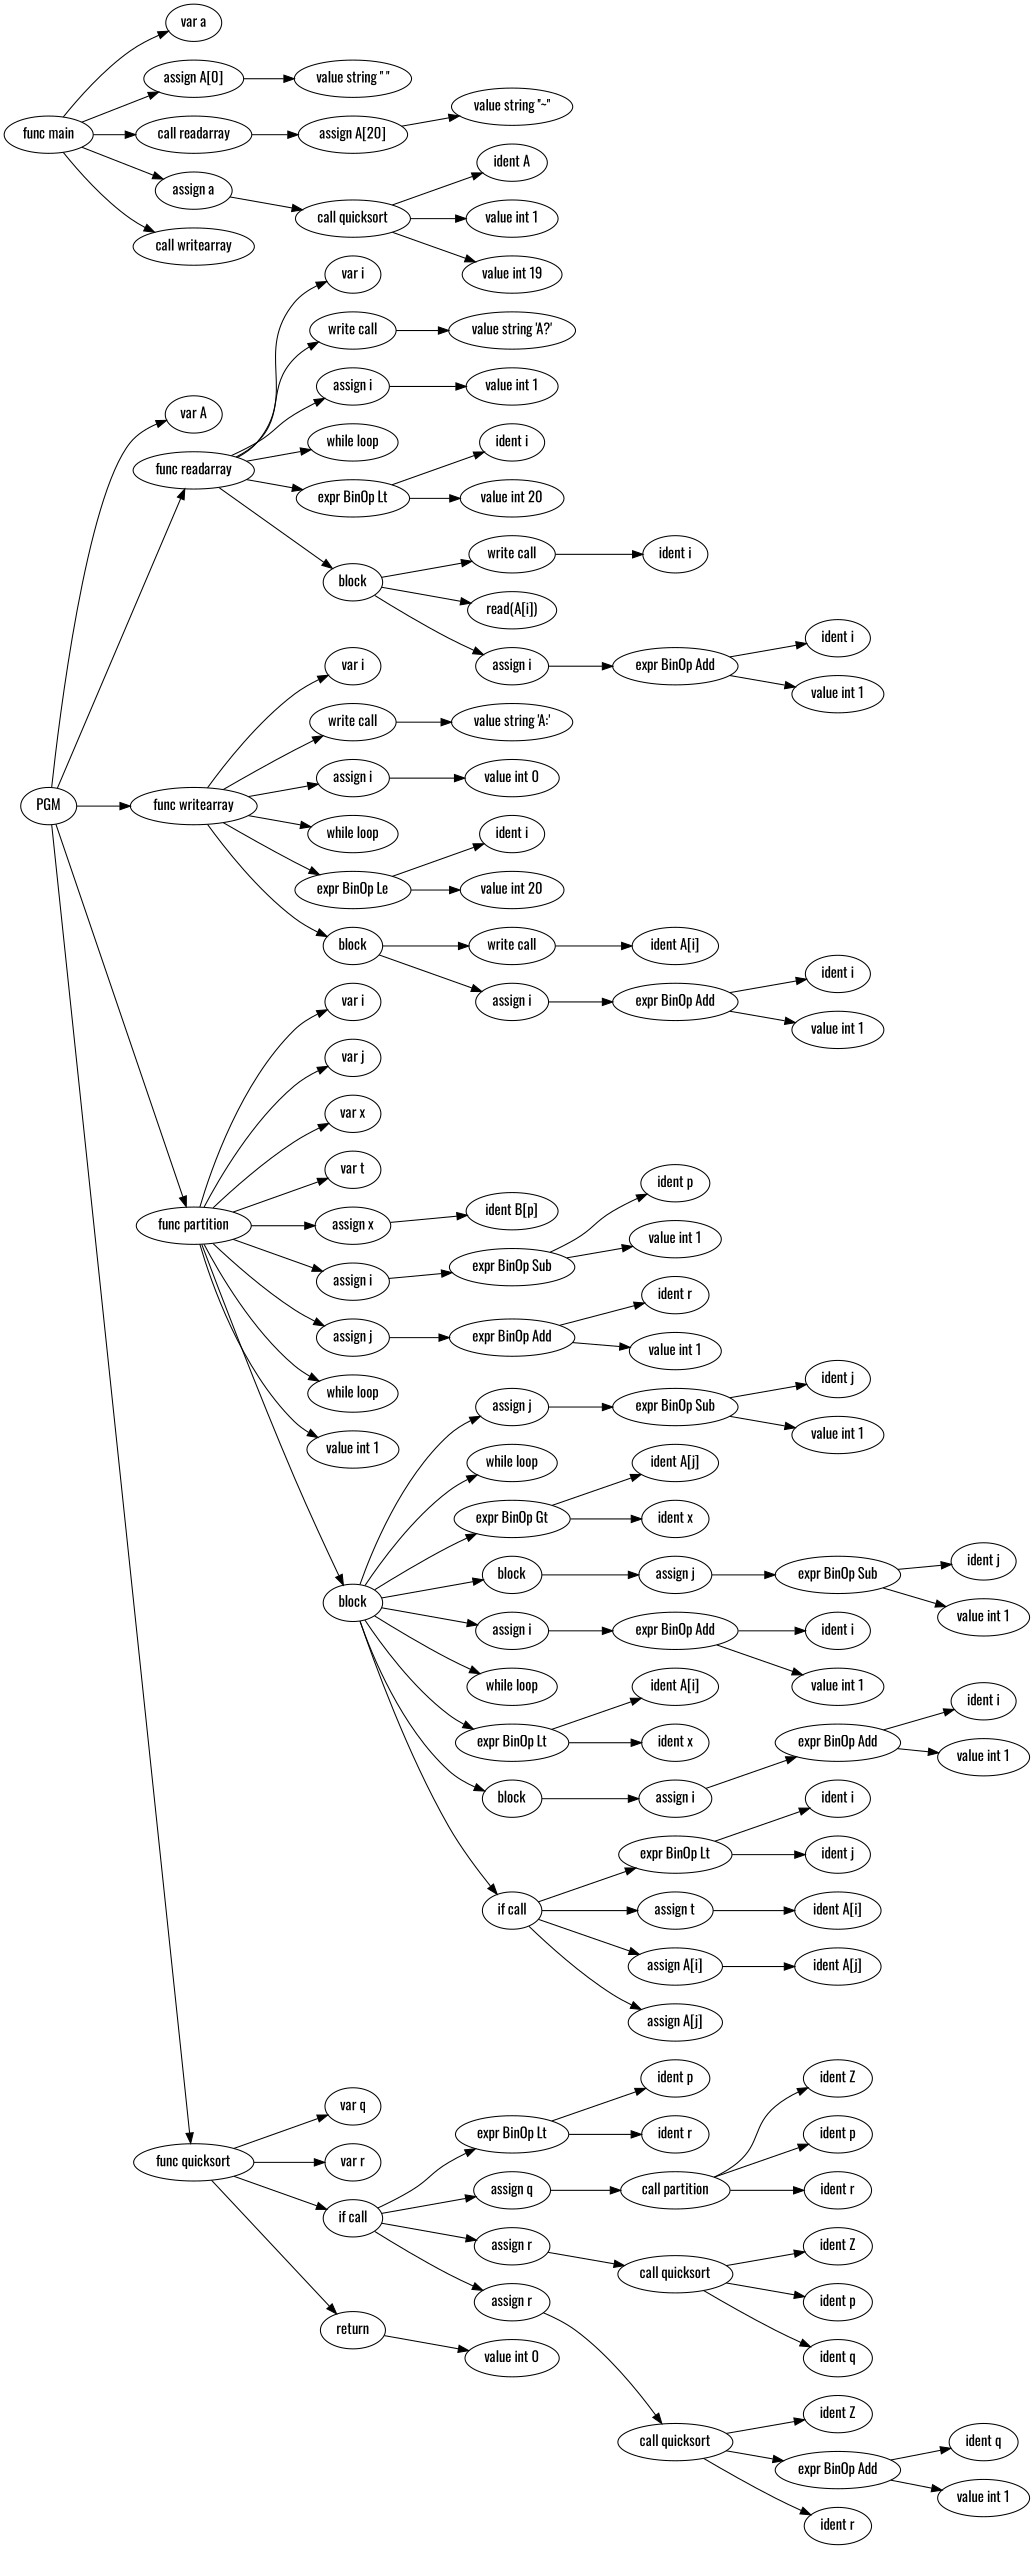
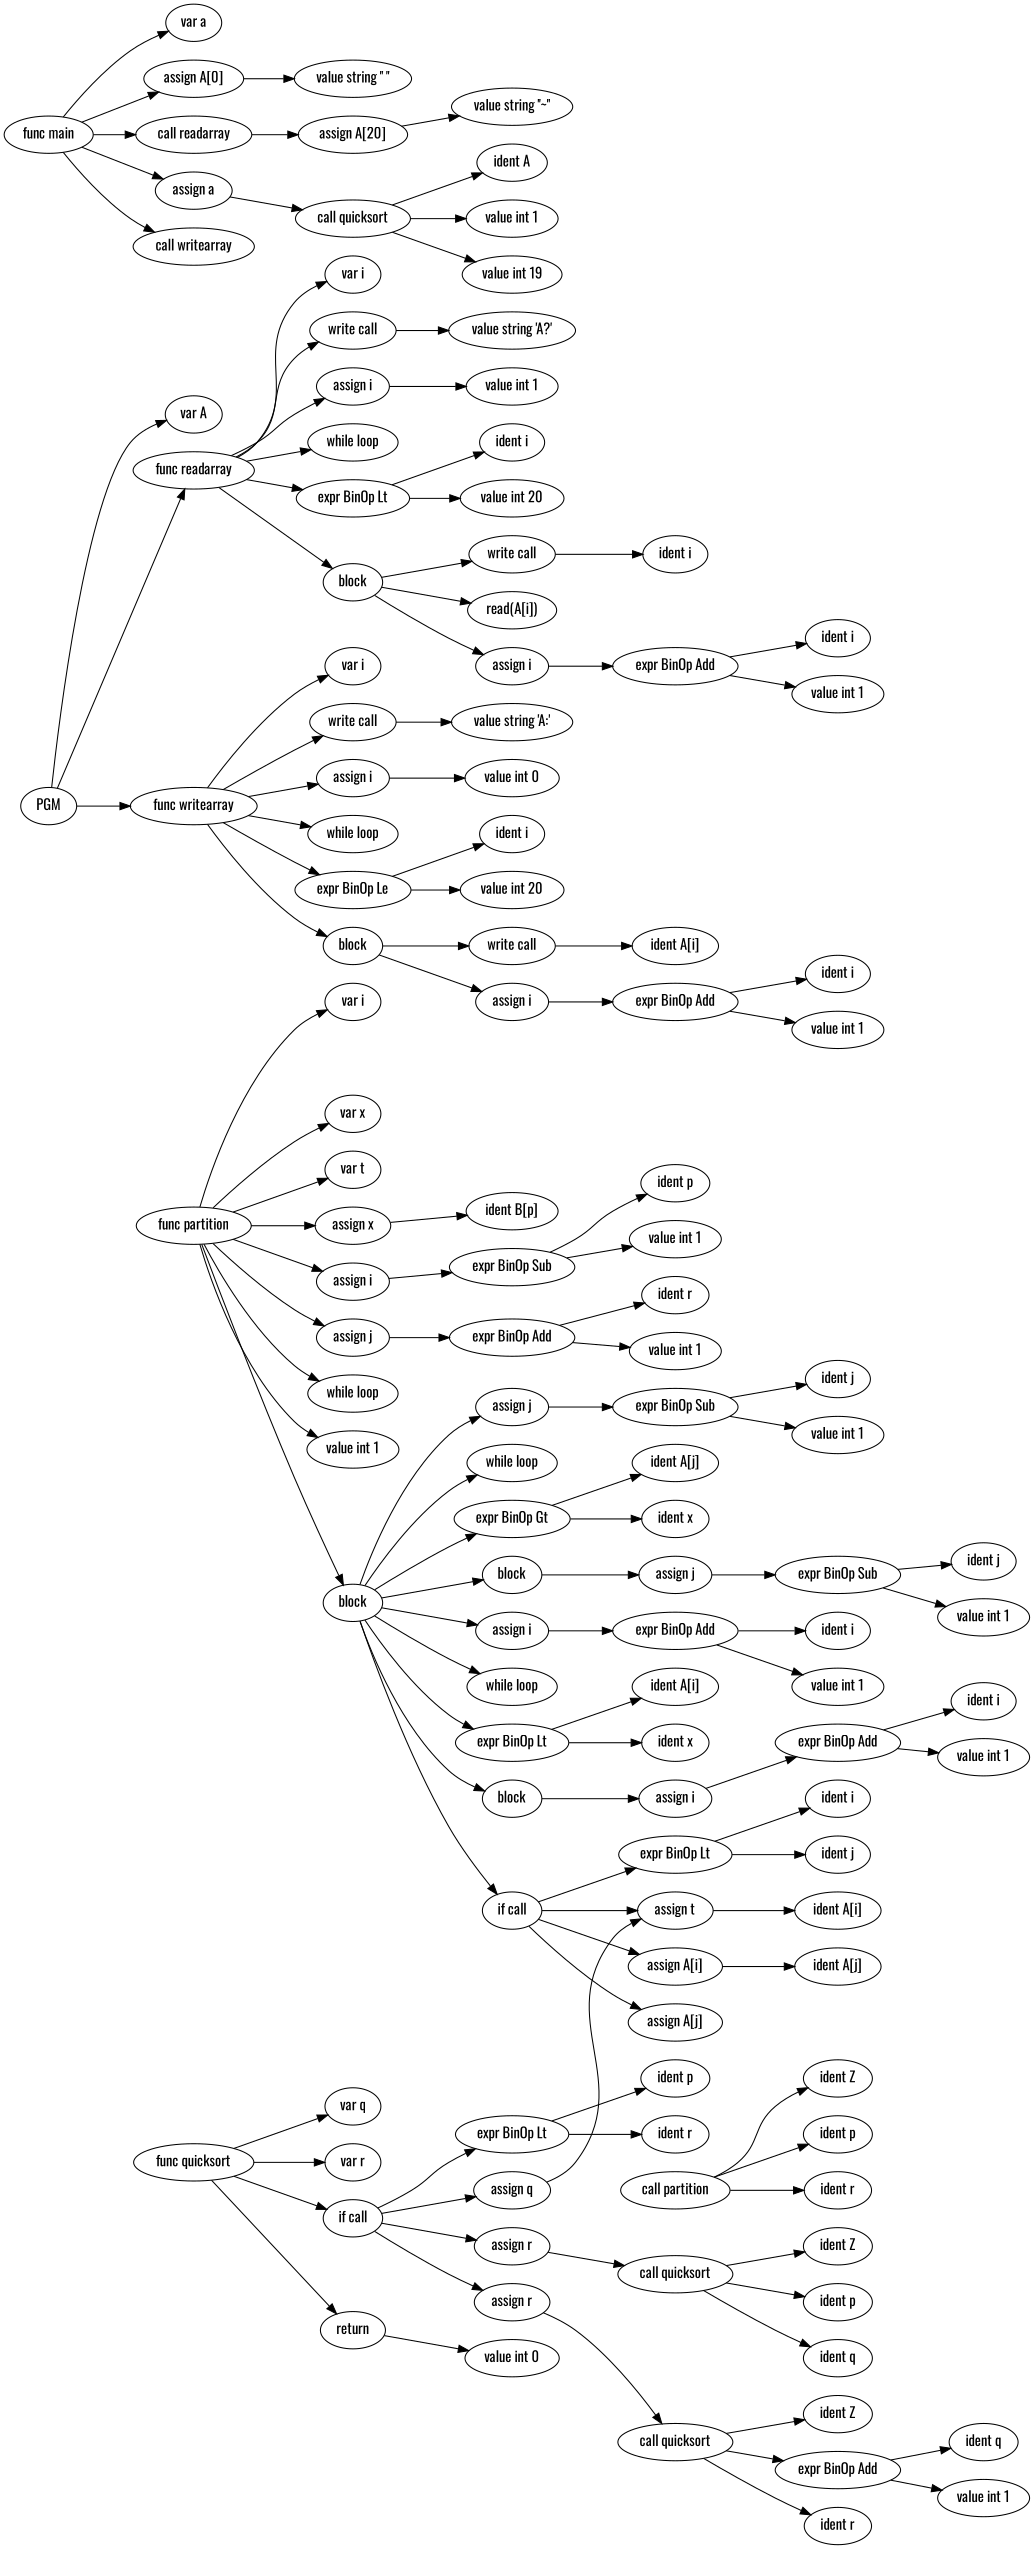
(119, 1010) -> none
(353, 1058) -> none
(121, 1479) -> none
(580, 2190) -> (595, 2056)
